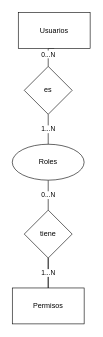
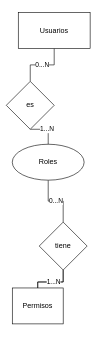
(48, 90) -> (30, 105)
(48, 234) -> (63, 246)
(48, 306) -> (38, 306)
